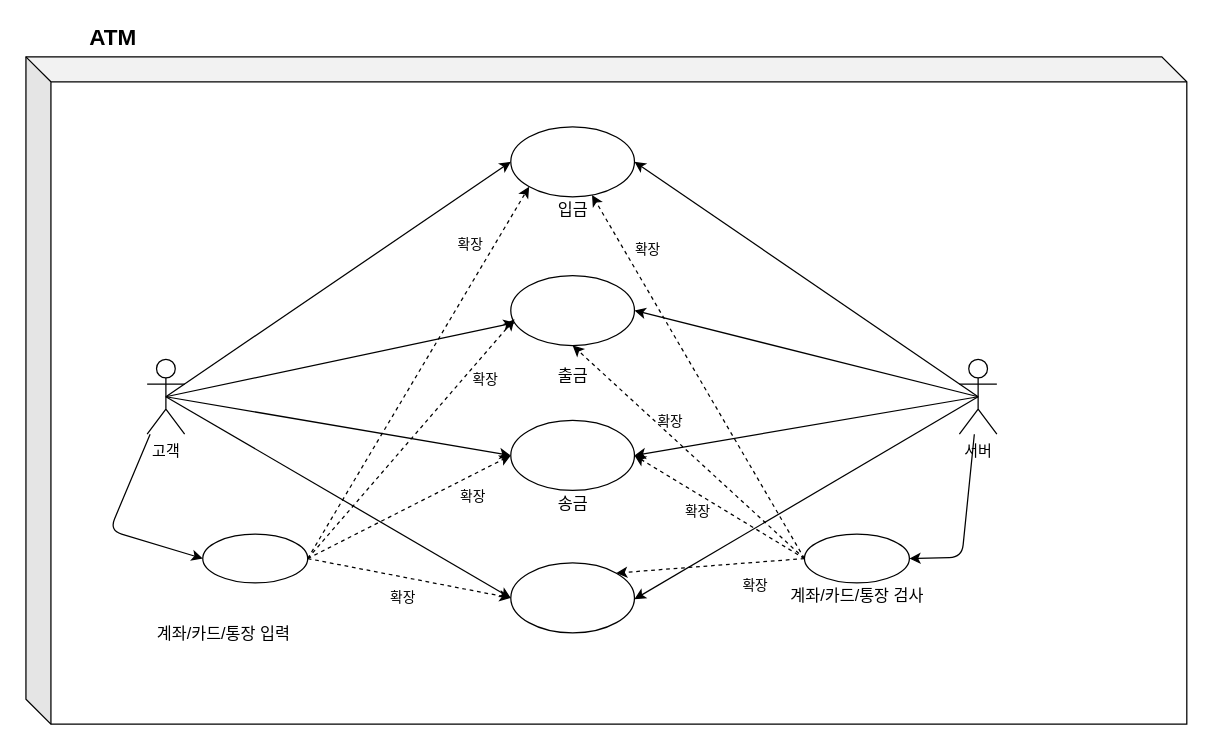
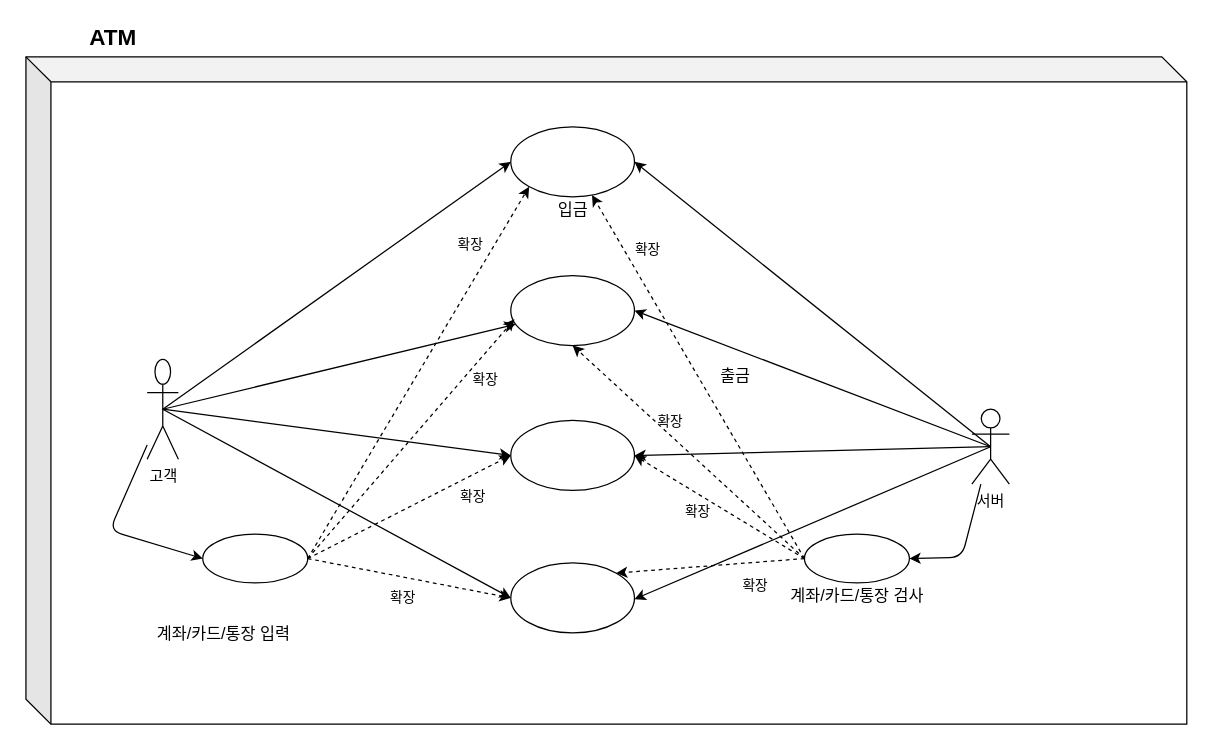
(573, 376) -> (735, 376)
(166, 397) -> (163, 409)
(978, 397) -> (991, 447)
(573, 503) -> none
